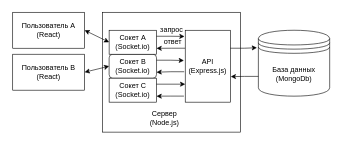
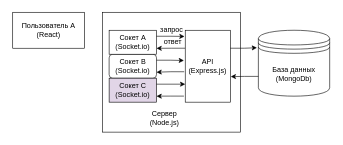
(96, 36) -> none
(96, 69) -> none
(48, 72) -> none
(133, 90) -> (133, 90)
